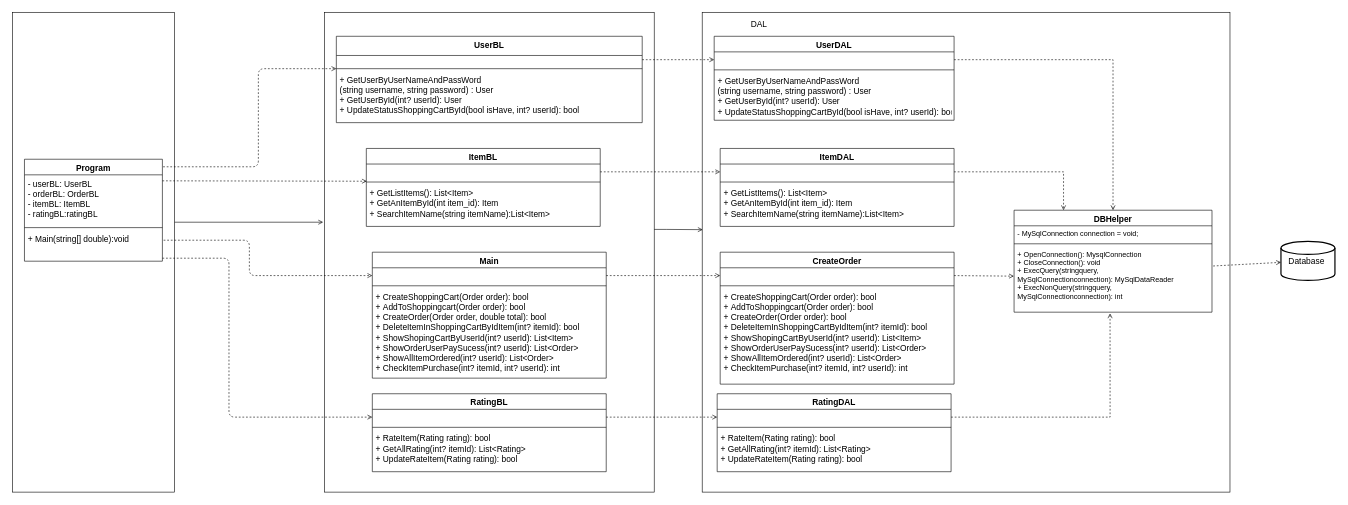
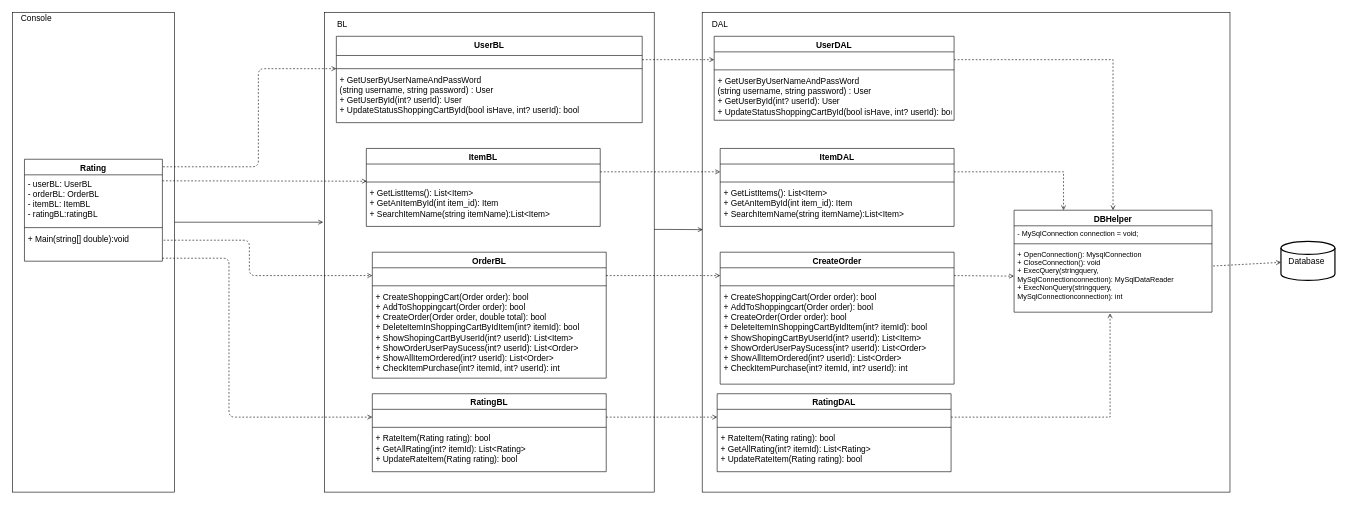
none -> (36, 18)
none -> (342, 24)
(759, 24) -> (720, 24)
(93, 168) -> (93, 168)
(489, 261) -> (489, 261)
